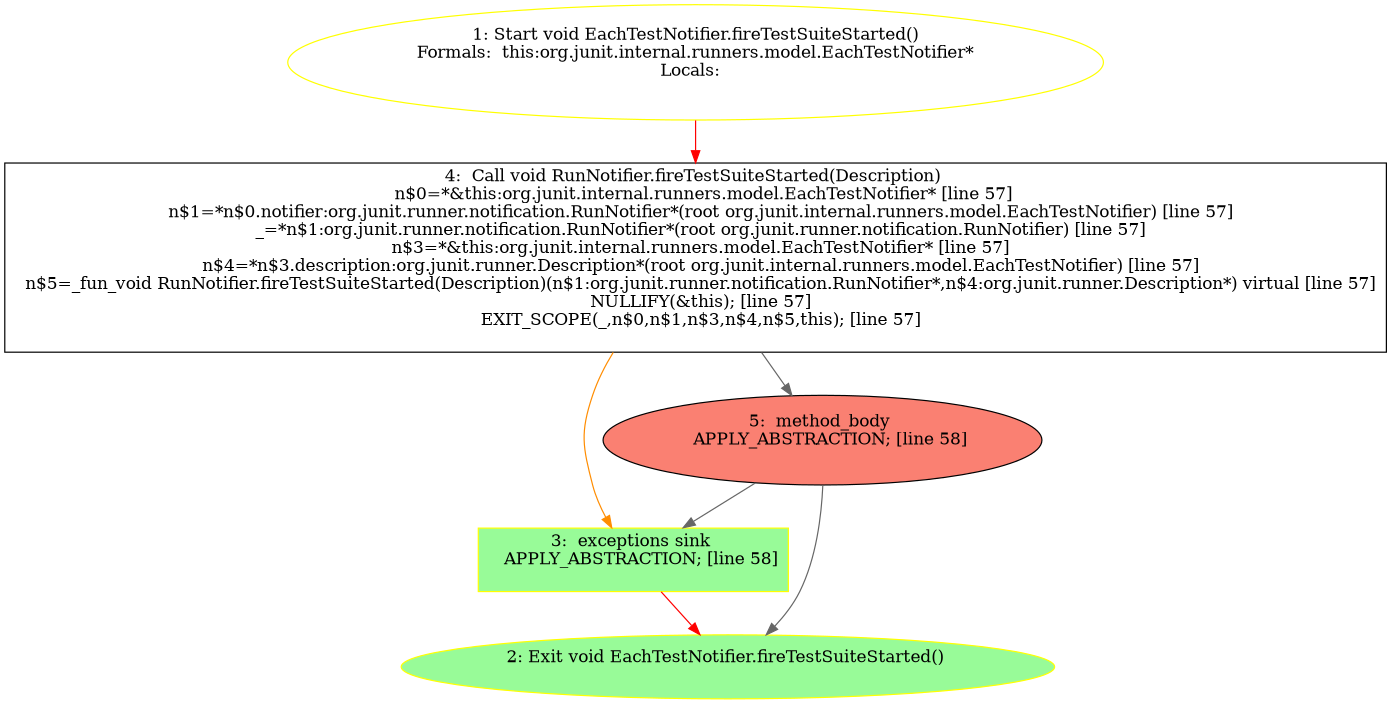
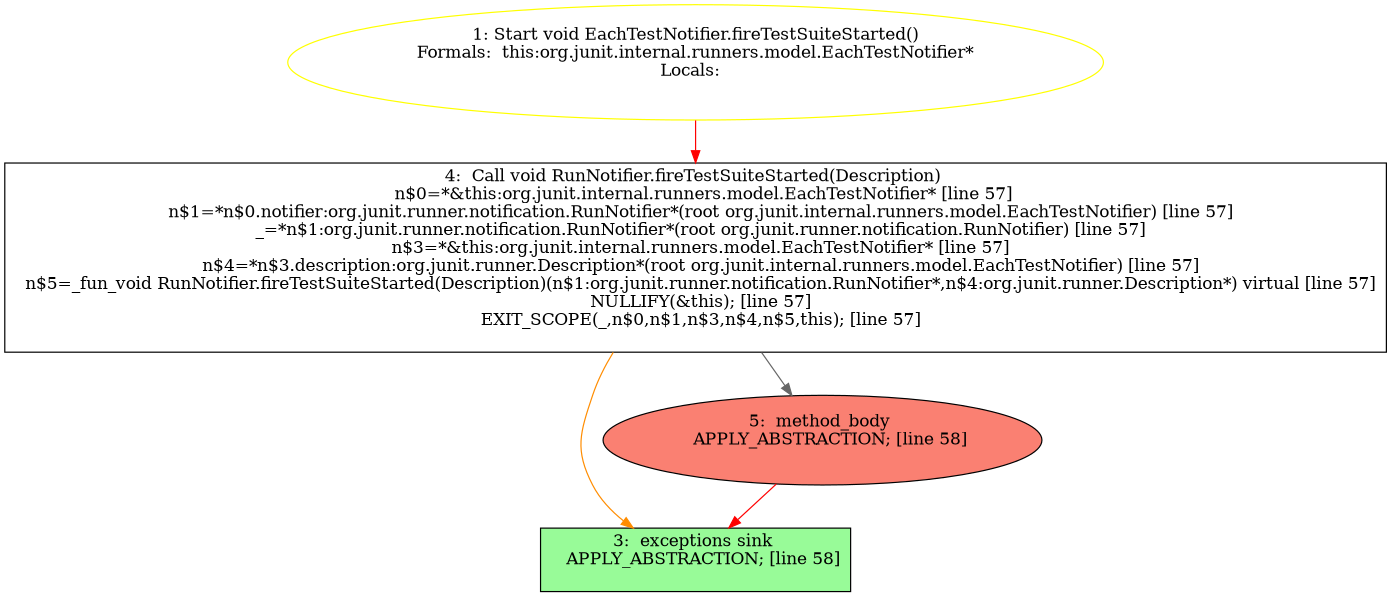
(724, 502) -> (757, 502)
(633, 560) -> (696, 560)
(728, 667) -> none
